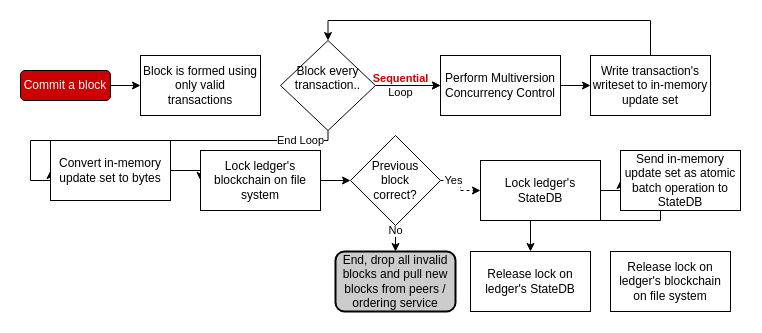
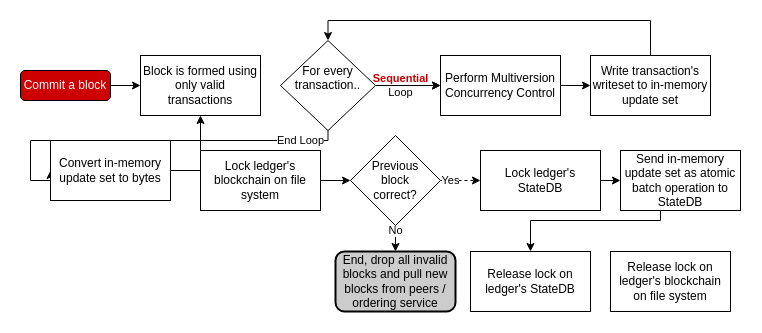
(328, 86) -> (328, 86)
(199, 171) -> (201, 137)
(541, 191) -> (541, 181)
